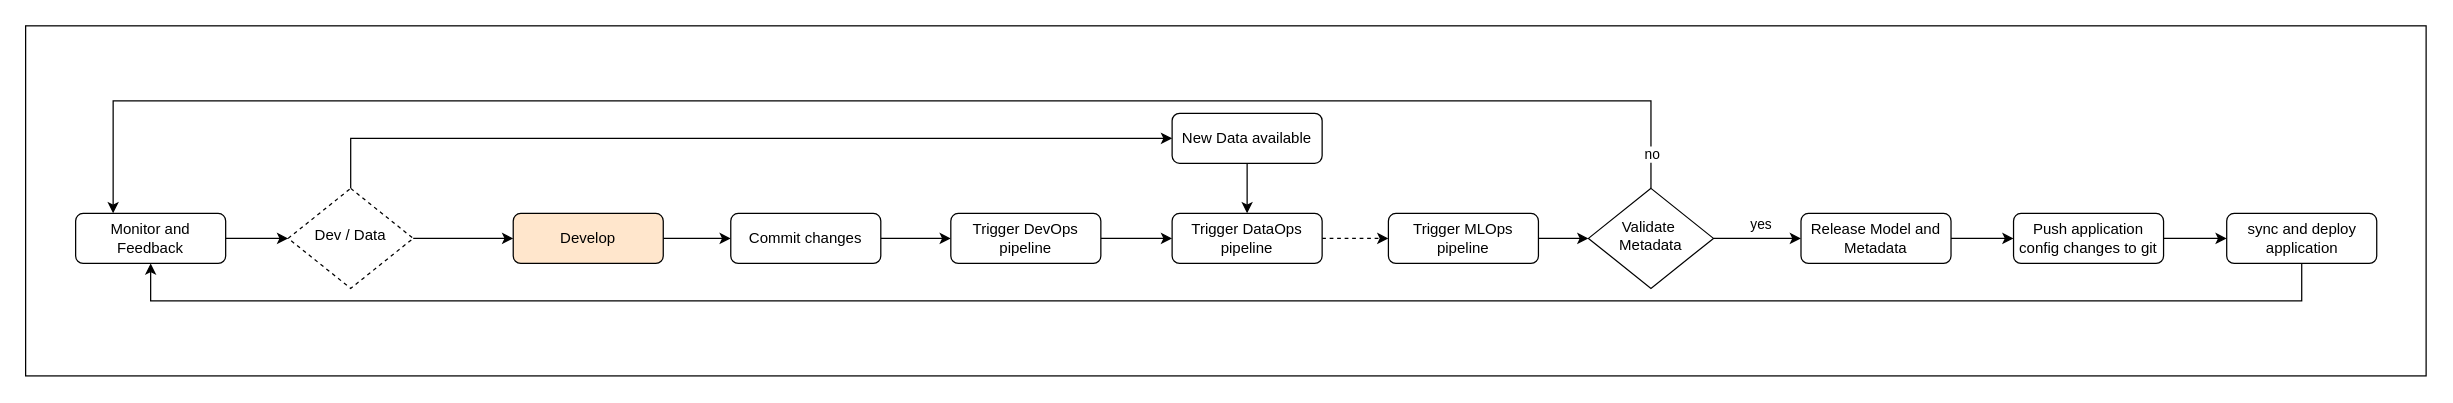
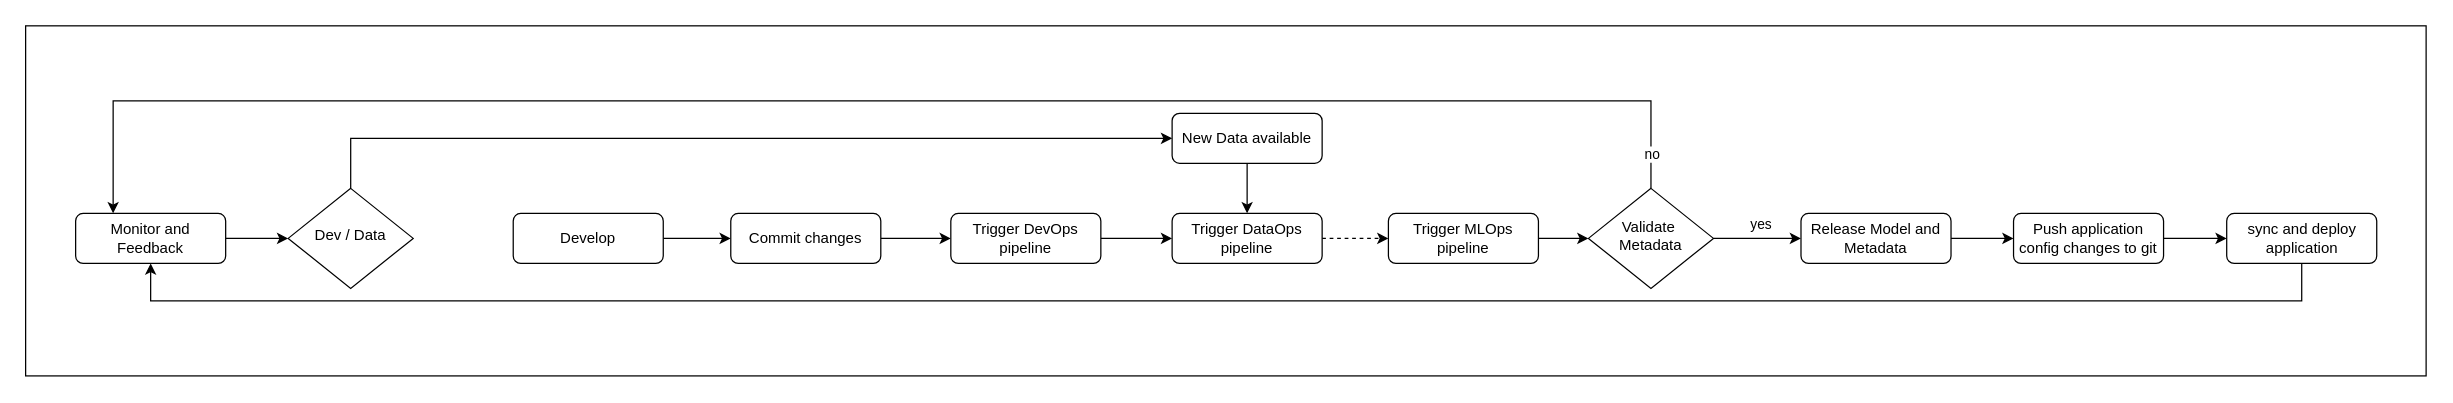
(351, 238) -> (351, 238)
(459, 238) -> none
(588, 238) -> (588, 238)
